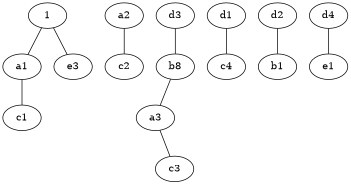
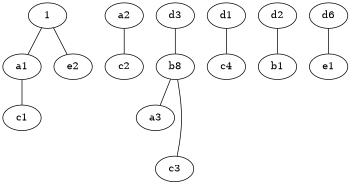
(329, 16) -> (329, 16)
(73, 67) -> (73, 67)
(165, 143) -> (182, 118)
